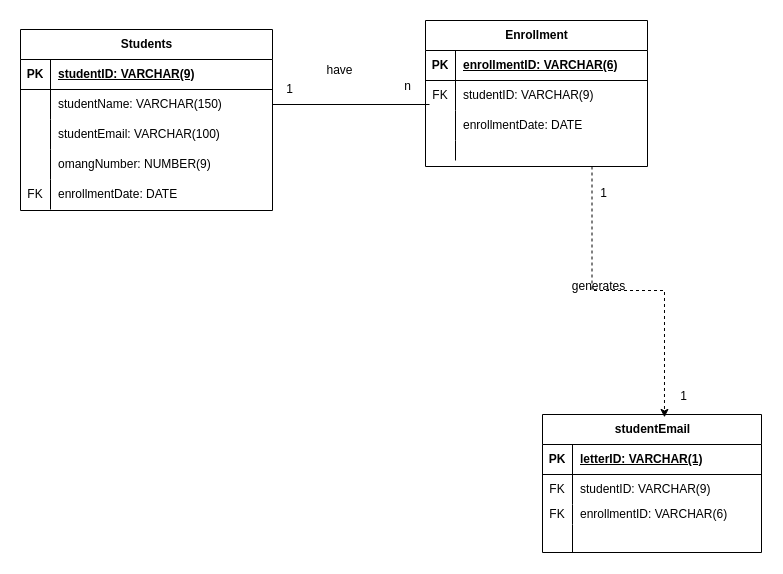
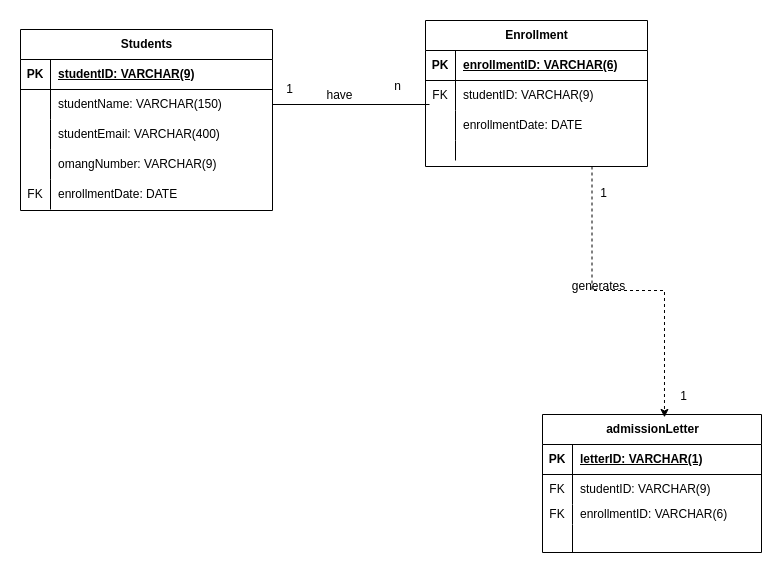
(340, 71) -> (340, 96)
(407, 87) -> (397, 87)
(140, 135) -> (140, 135)
(129, 165) -> (133, 165)
(653, 430) -> (653, 430)
